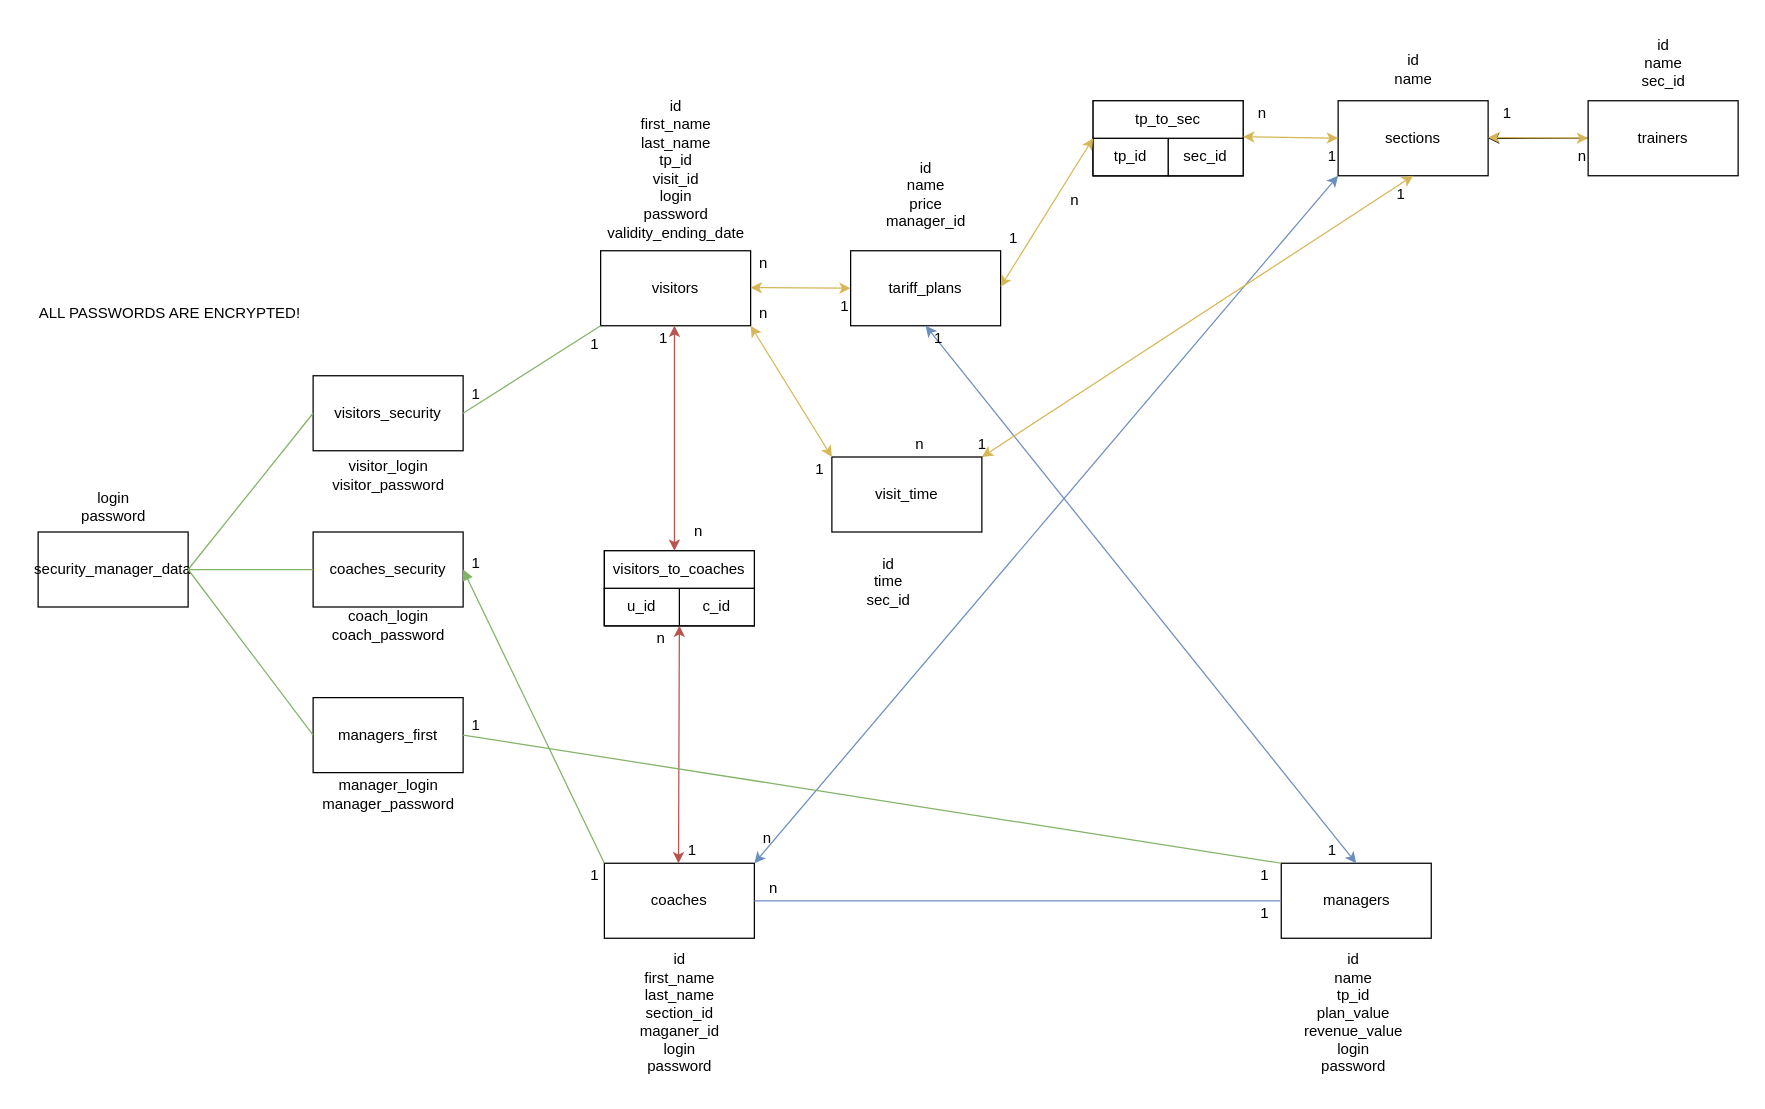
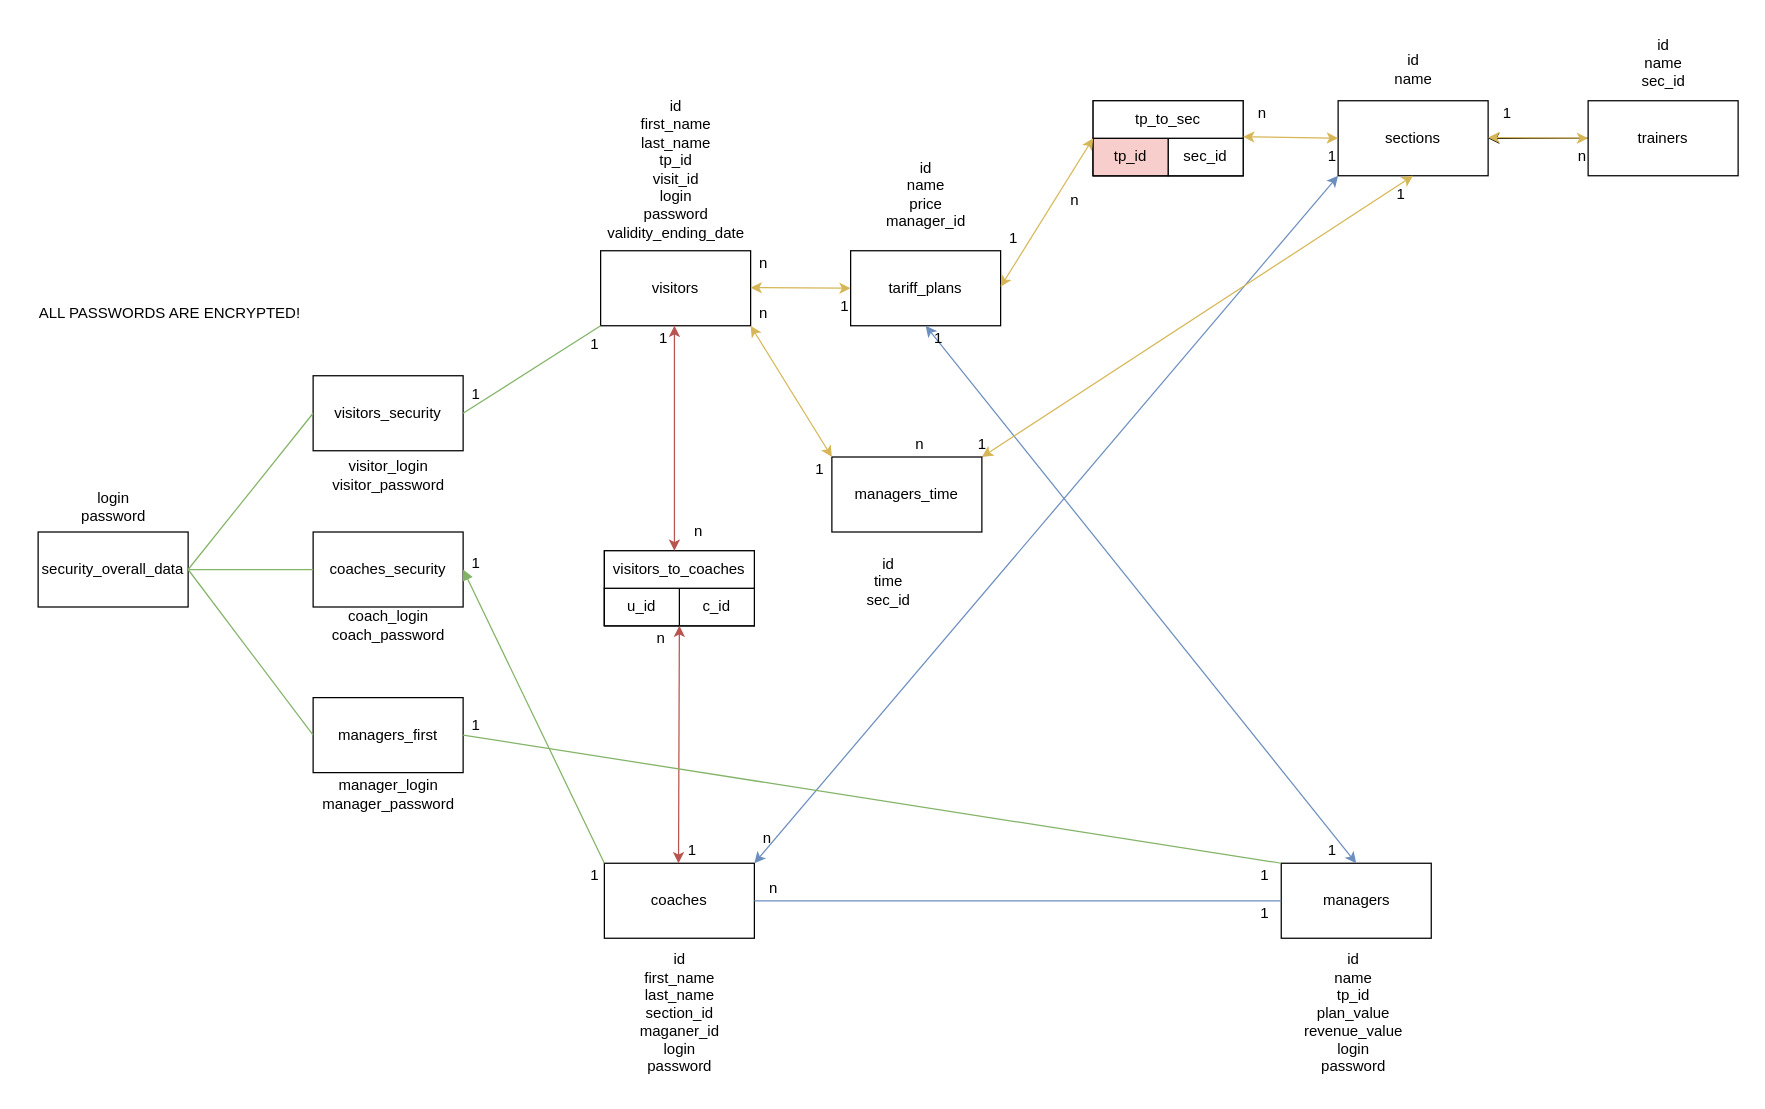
(1131, 157) -> (1131, 157)
(907, 494) -> (907, 494)
(113, 569) -> (113, 569)
